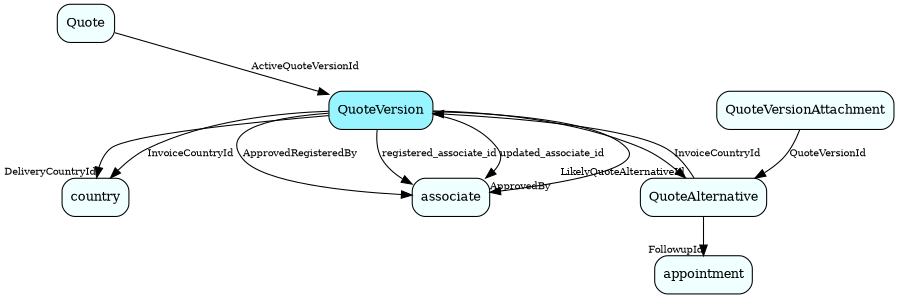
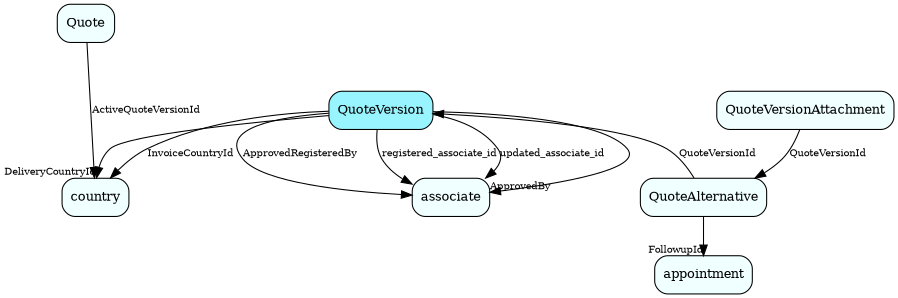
(216, 62) -> (90, 105)
(560, 124) -> none
(718, 154) -> (718, 154)
